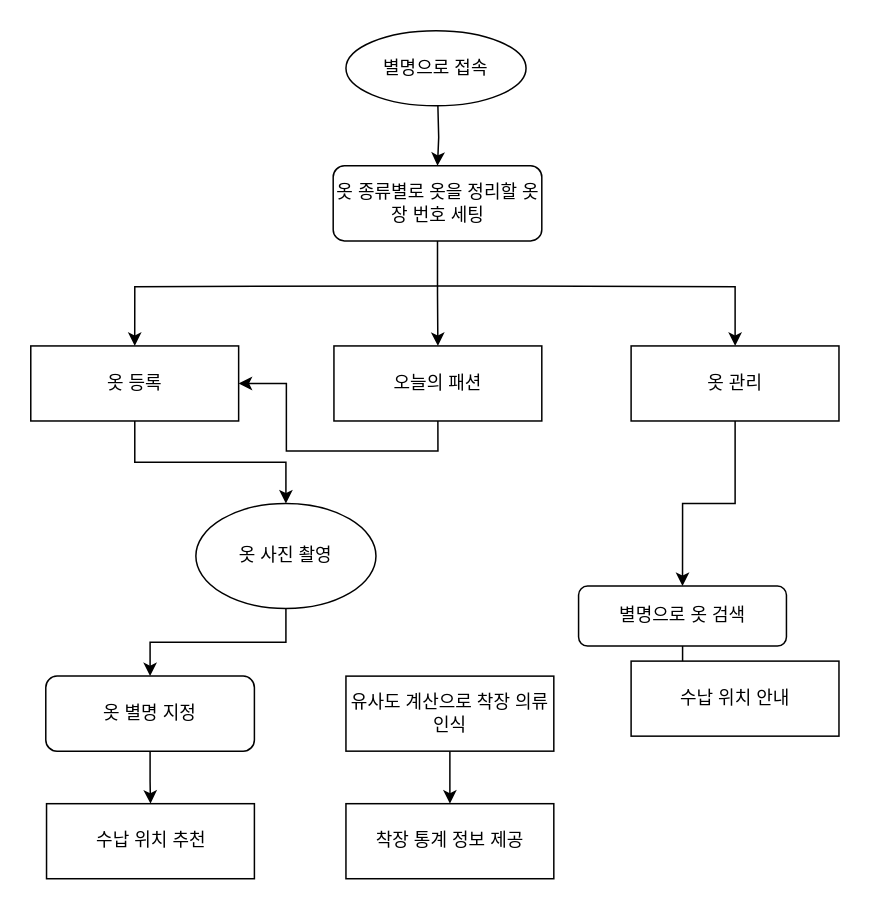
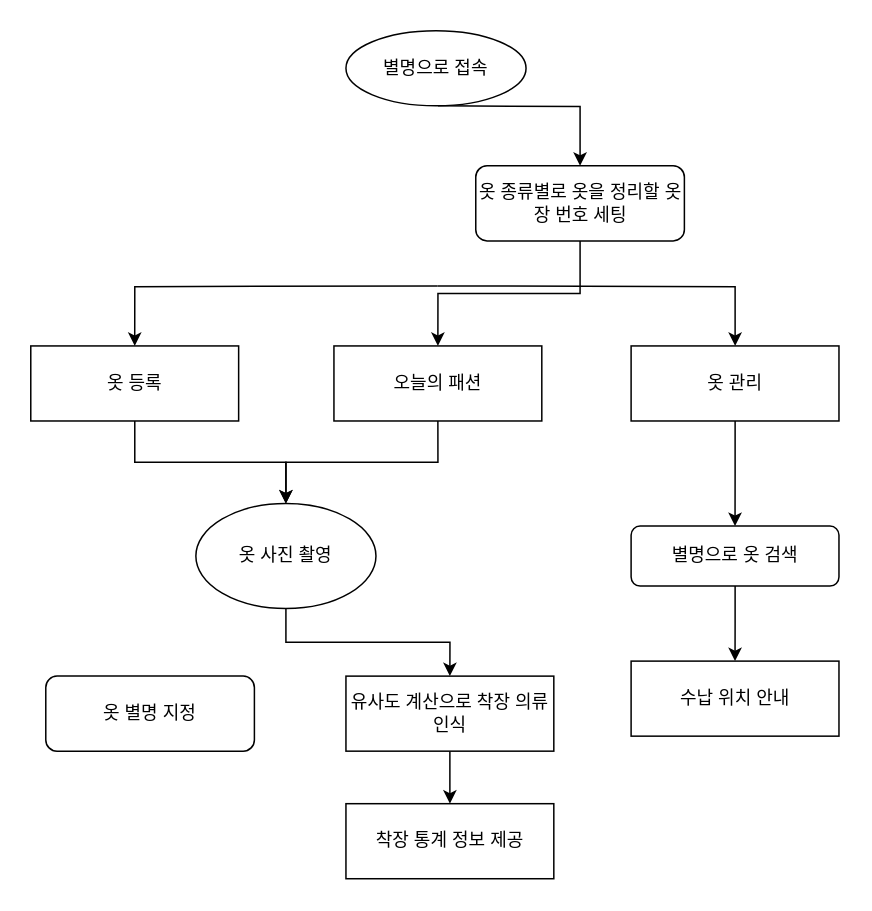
(437, 203) -> (580, 203)
(311, 451) -> (370, 462)
(682, 616) -> (735, 556)
(207, 642) -> (378, 642)
(150, 772) -> none
(150, 841) -> none
